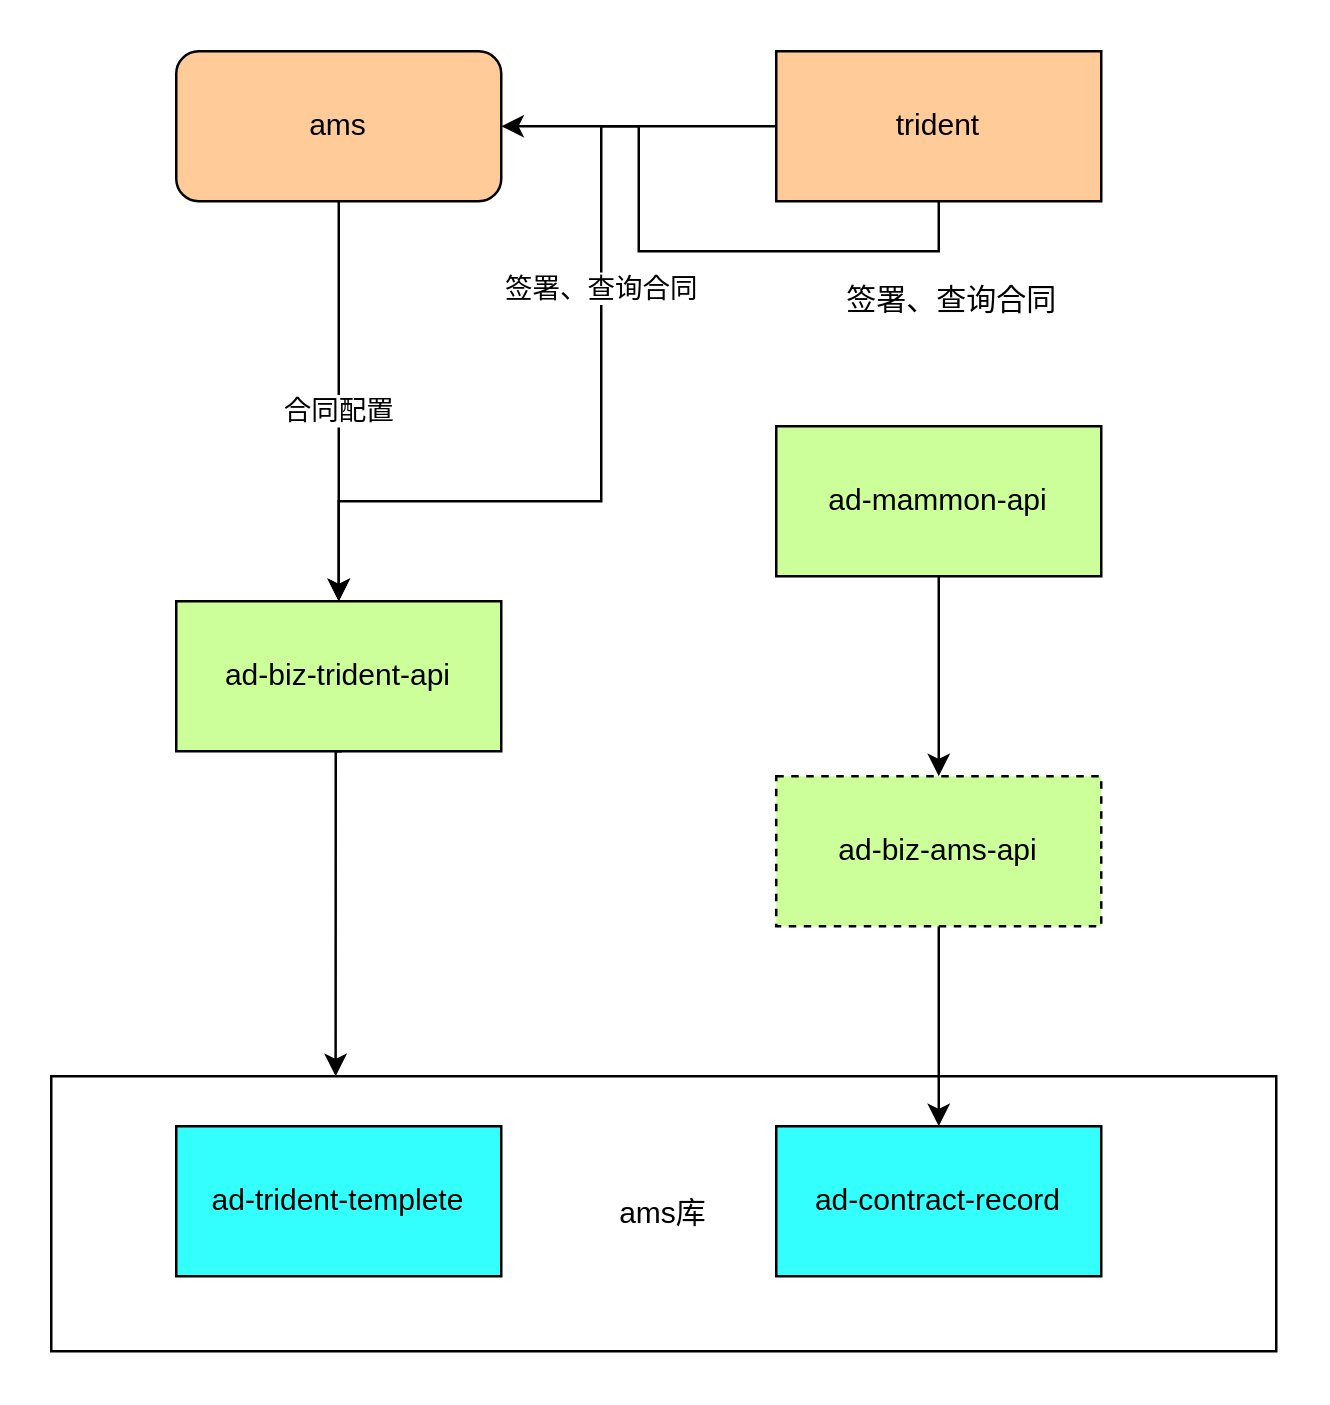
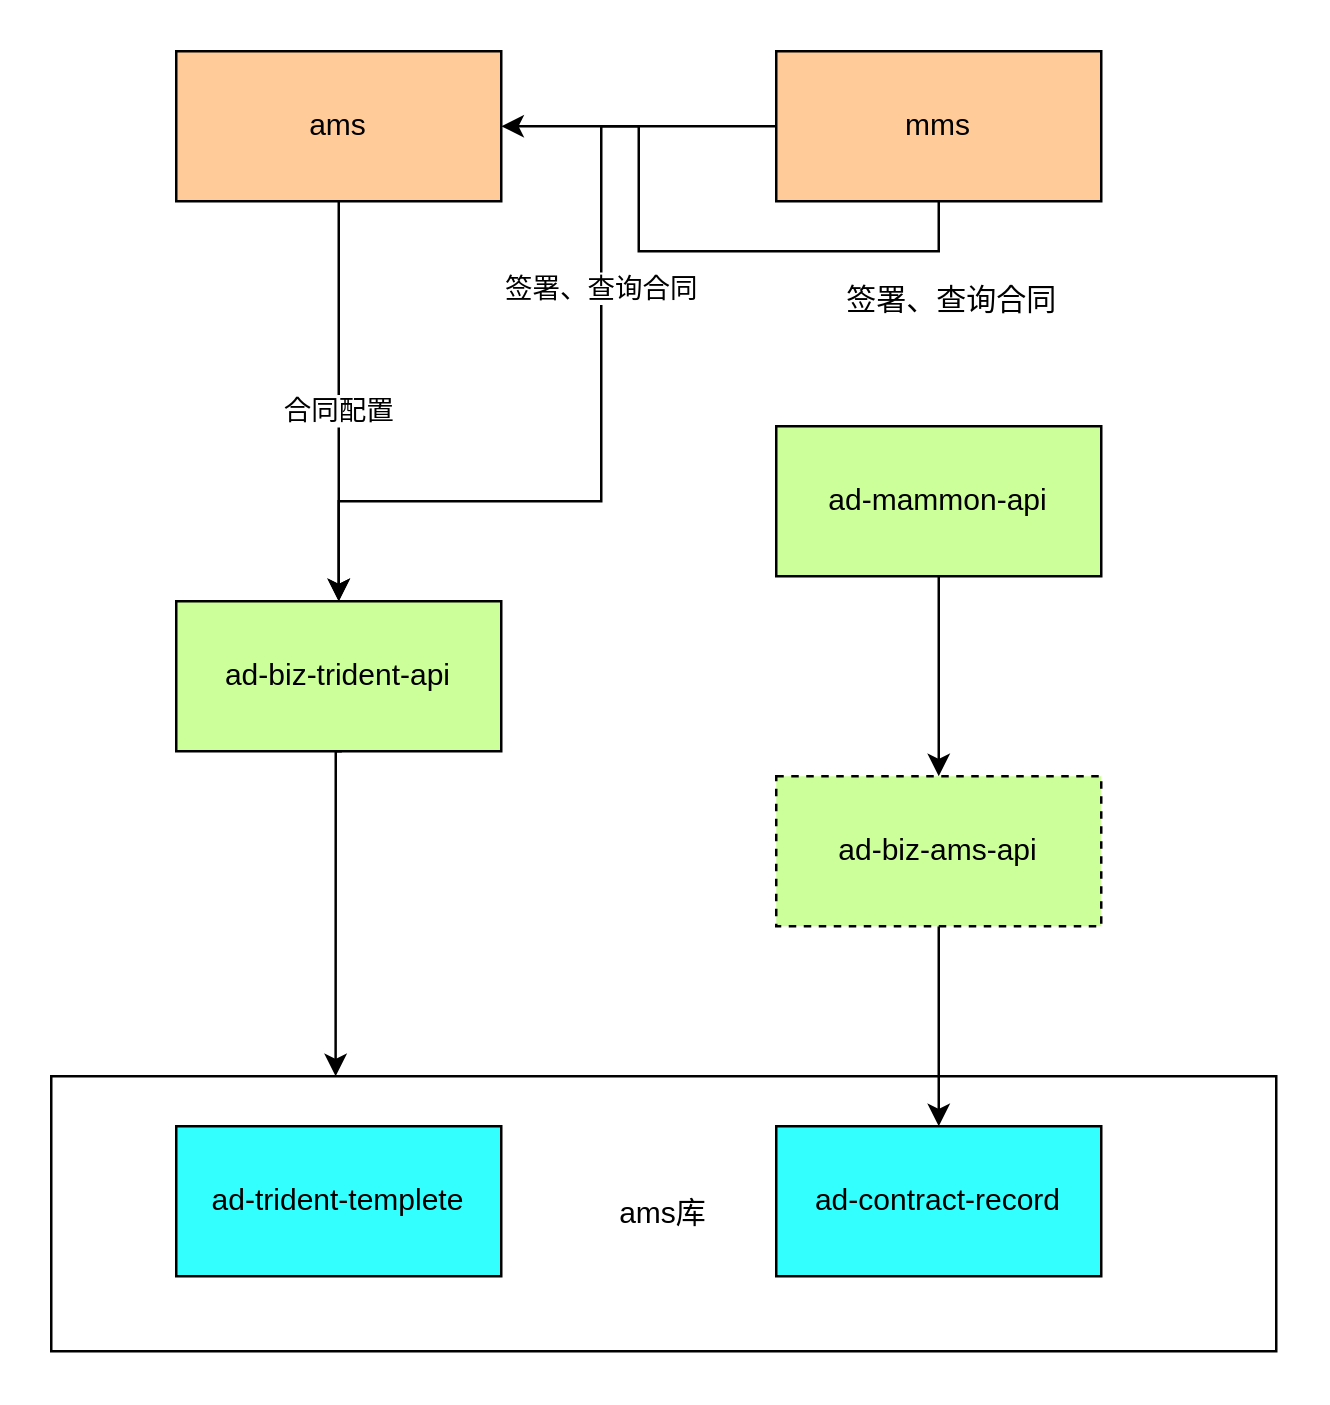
(339, 126) -> (339, 126)
(939, 126) -> (939, 126)
